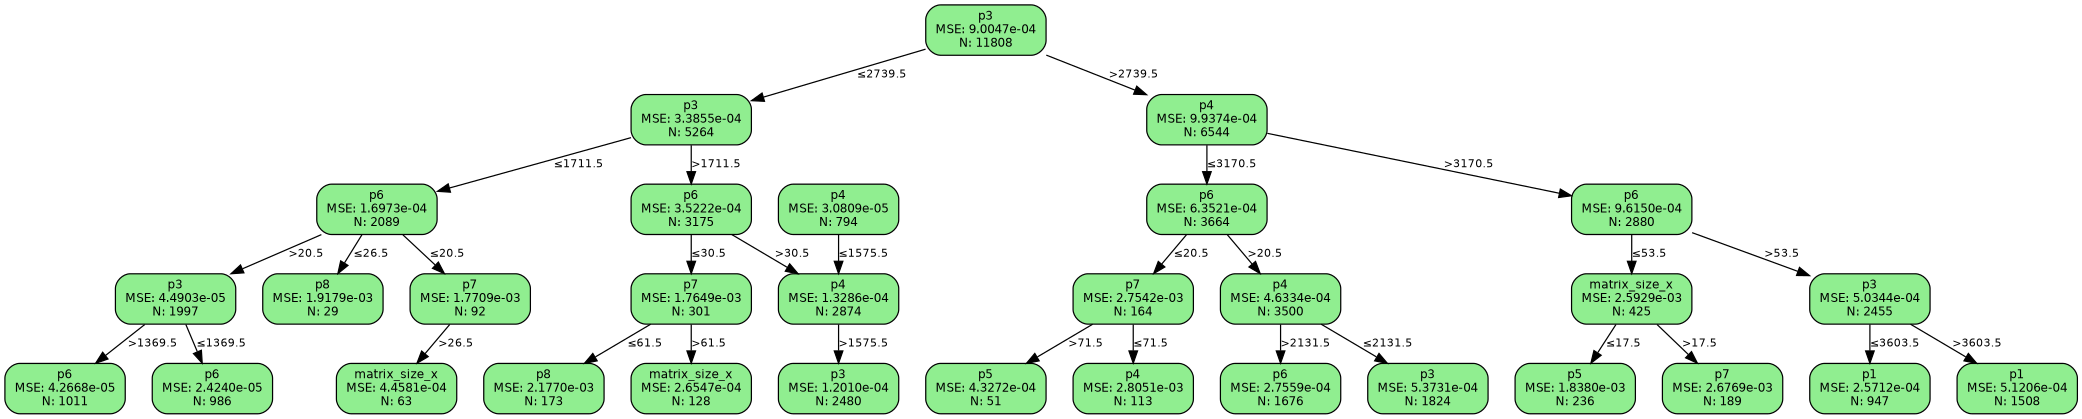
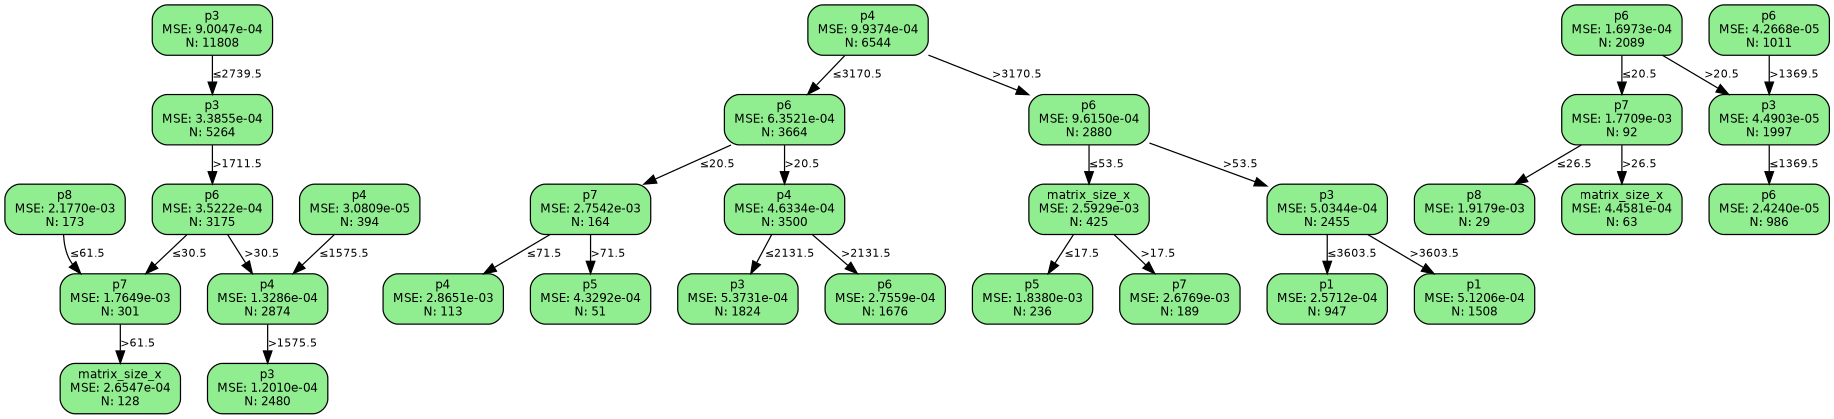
(1091, 73) -> none
(540, 163) -> none
(839, 209) -> (360, 209)
(353, 249) -> (1554, 161)
(125, 340) -> (1769, 69)
(623, 341) -> (66, 250)
(986, 389) -> (591, 299)
(1133, 389) -> (443, 299)
